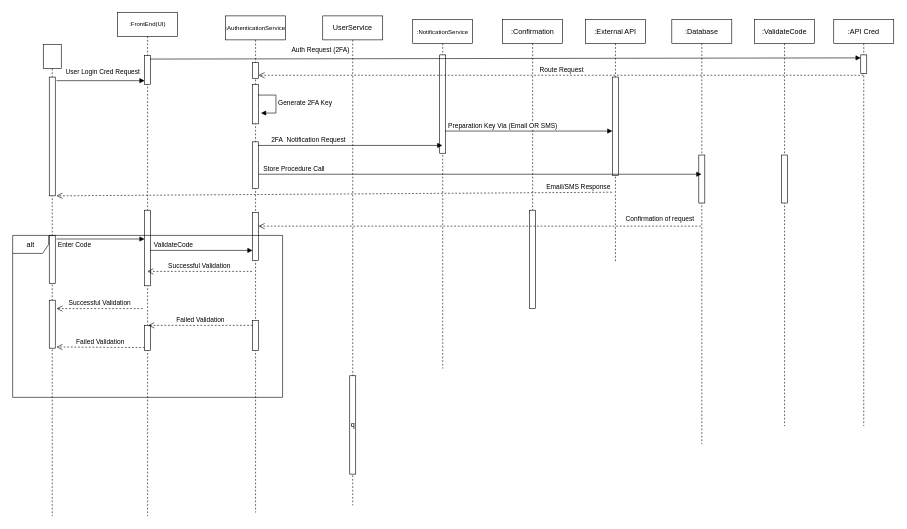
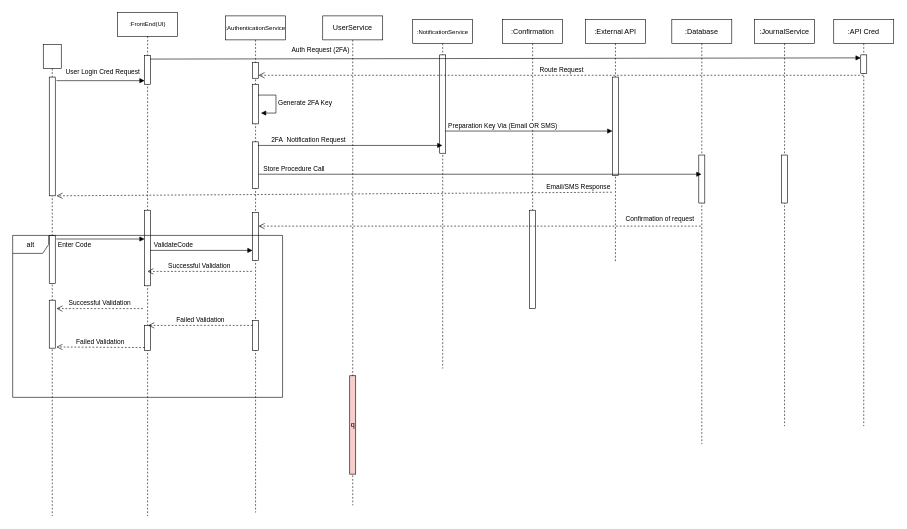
(785, 32) -> (785, 32)
(353, 425) -> (353, 425)
